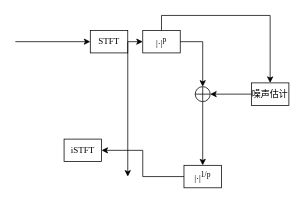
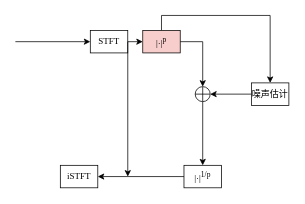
(162, 42) -> (162, 42)
(83, 150) -> (79, 177)
